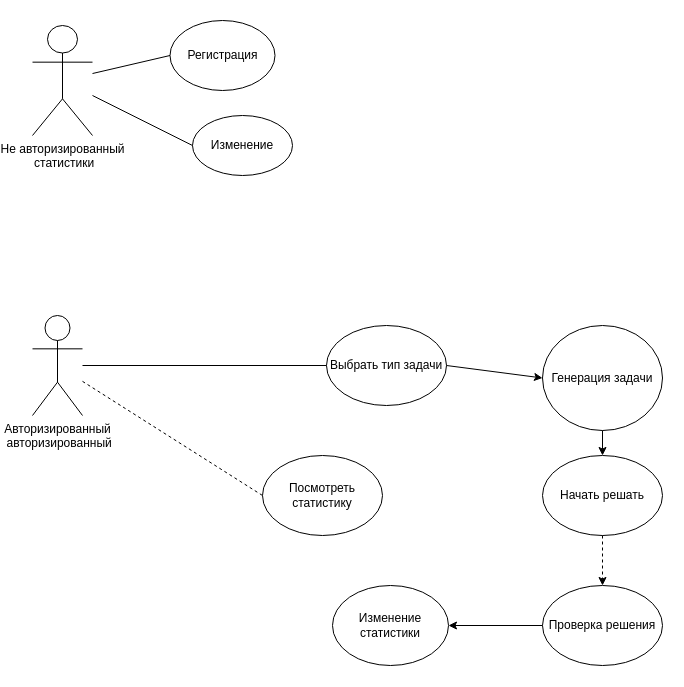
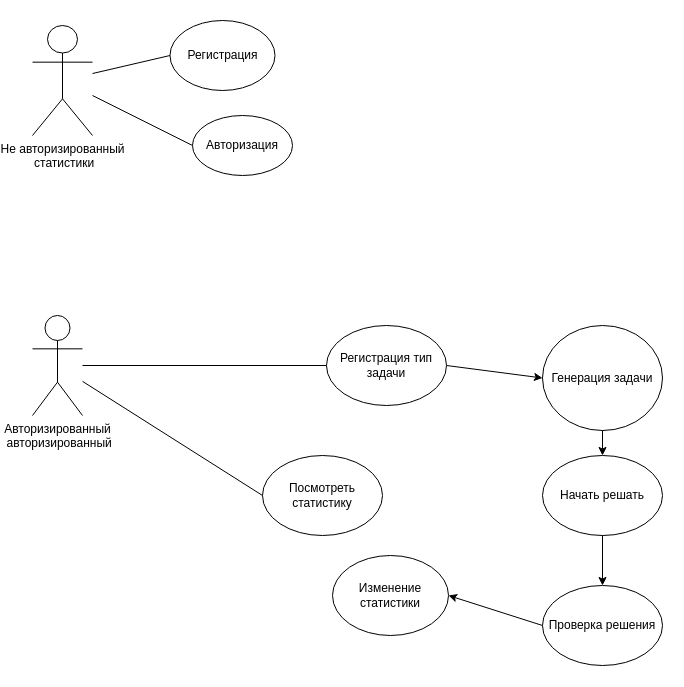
(243, 146) -> (243, 146)
(387, 366) -> (387, 366)
(172, 438) -> (172, 438)
(603, 557) -> (603, 557)
(391, 626) -> (391, 596)
